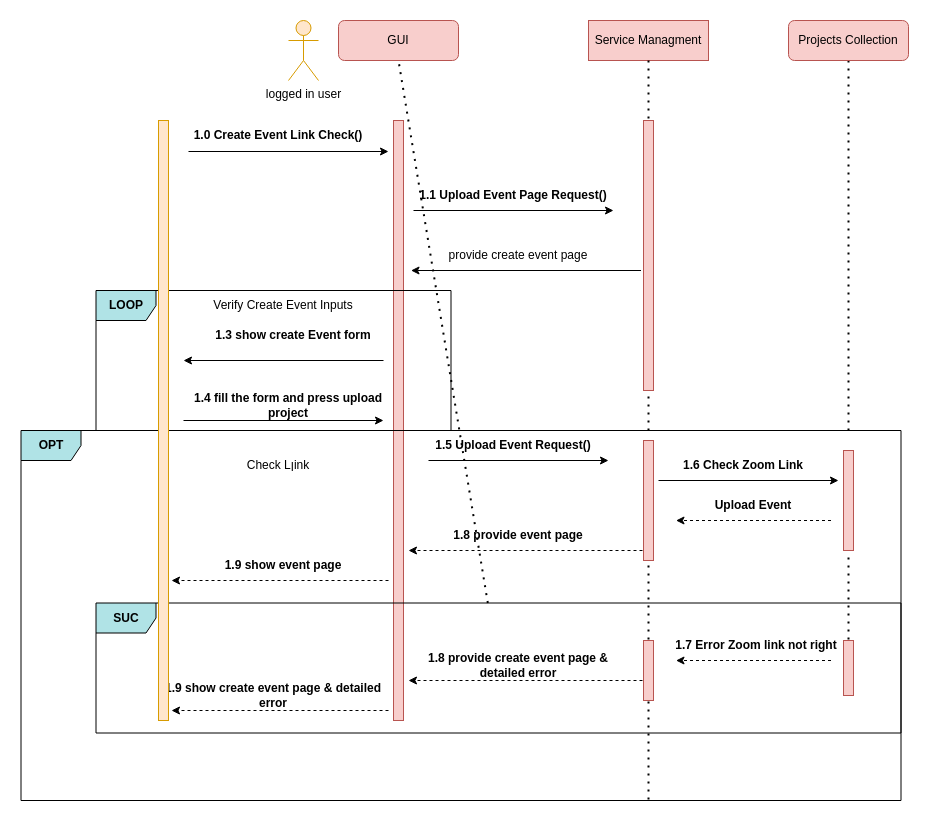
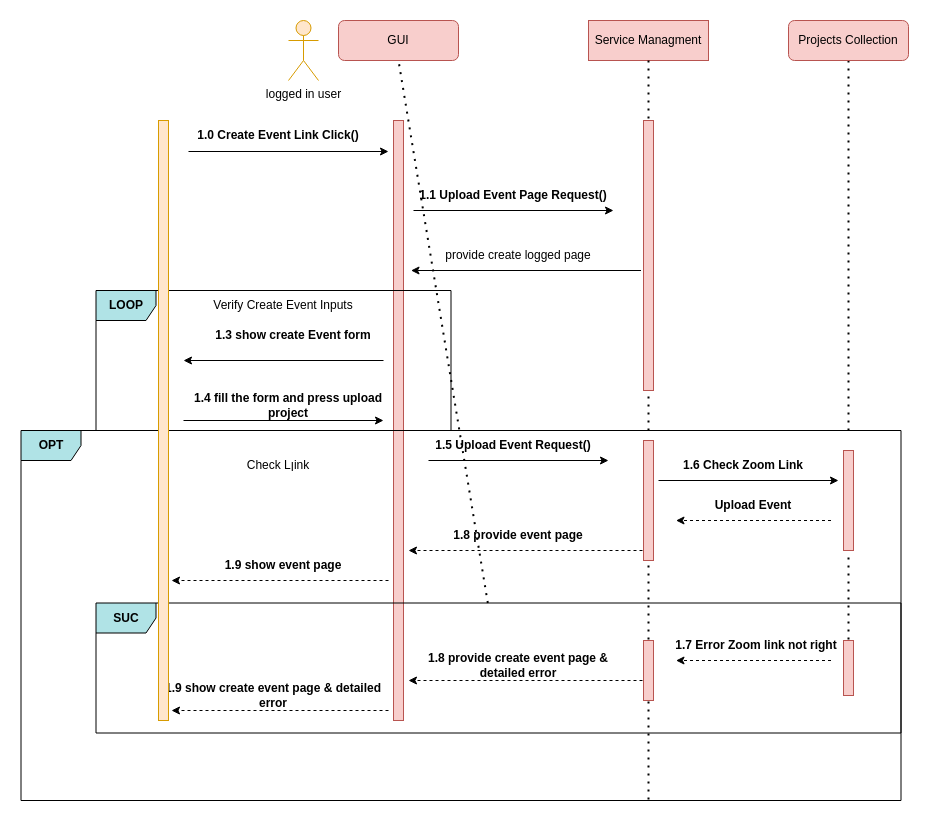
(279, 136) -> (279, 136)
(519, 256) -> (519, 256)
